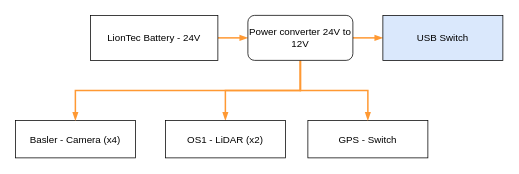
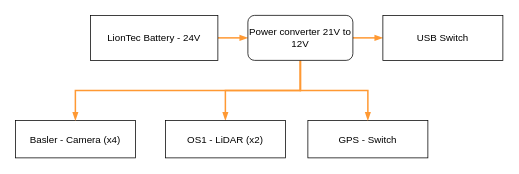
(300, 38) -> (300, 38)
(443, 38) -> (443, 38)
